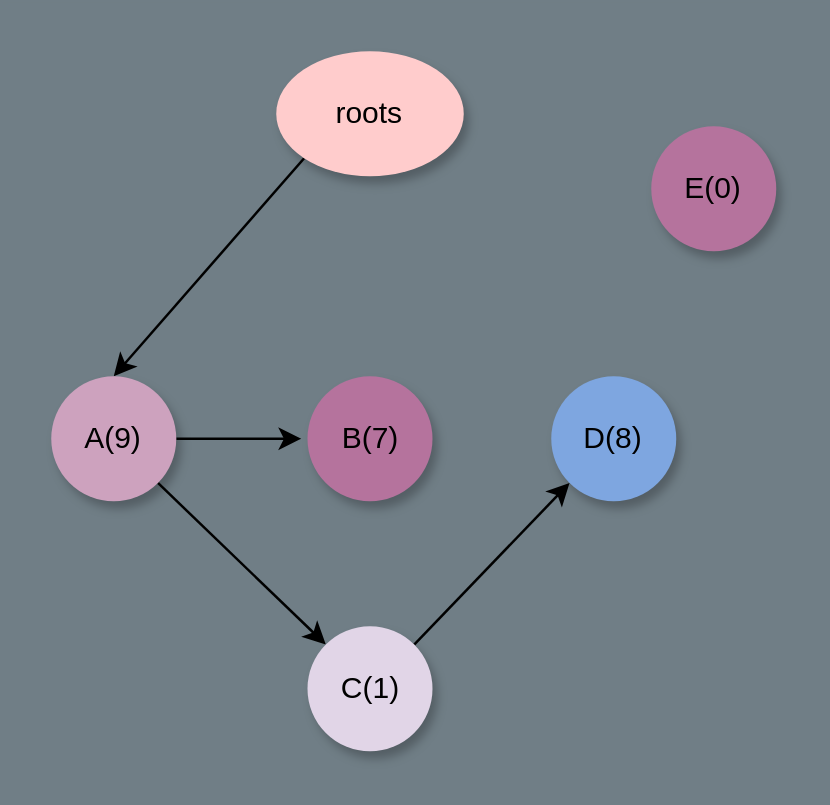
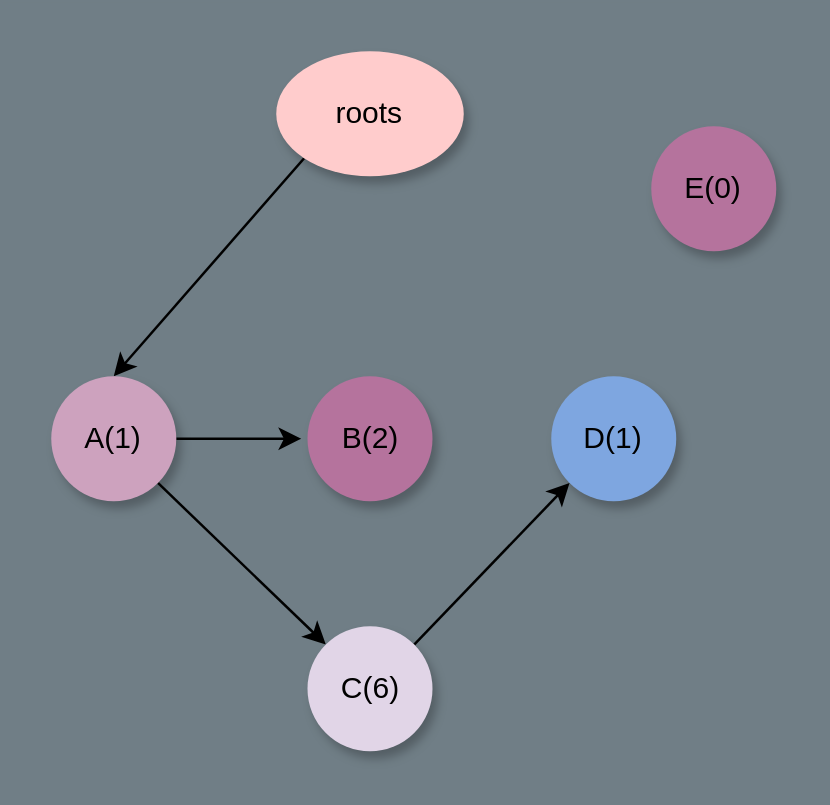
(114, 439) -> (114, 439)
(371, 439) -> (371, 439)
(614, 439) -> (614, 439)
(371, 689) -> (371, 689)
